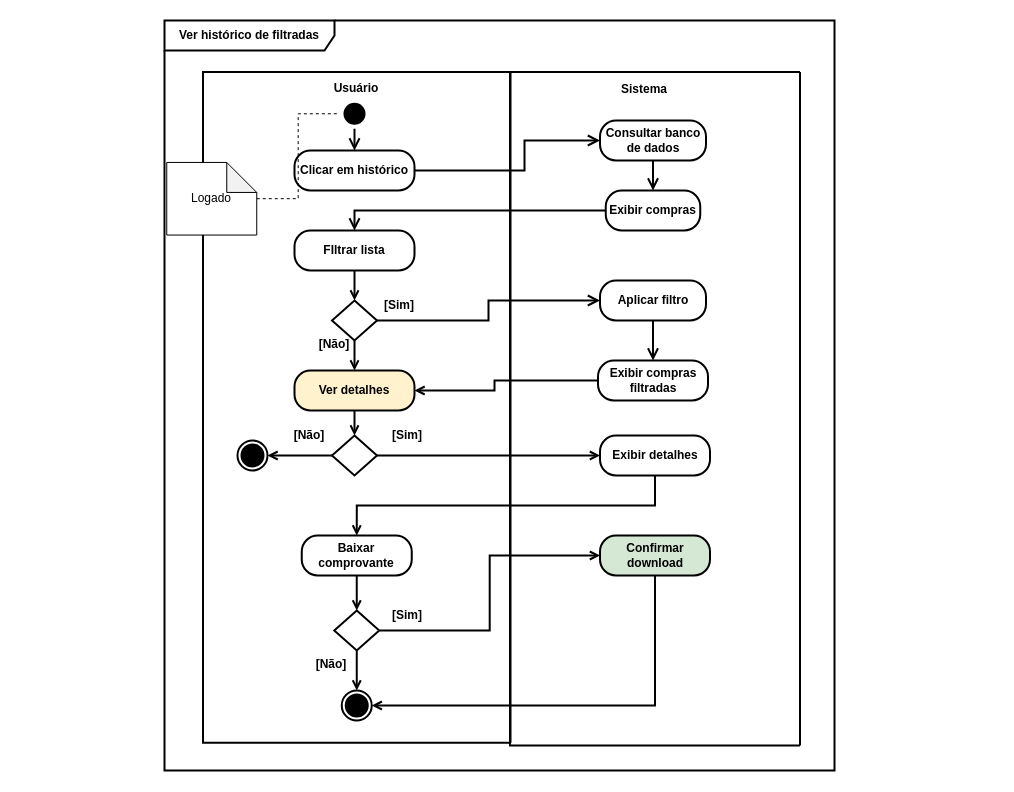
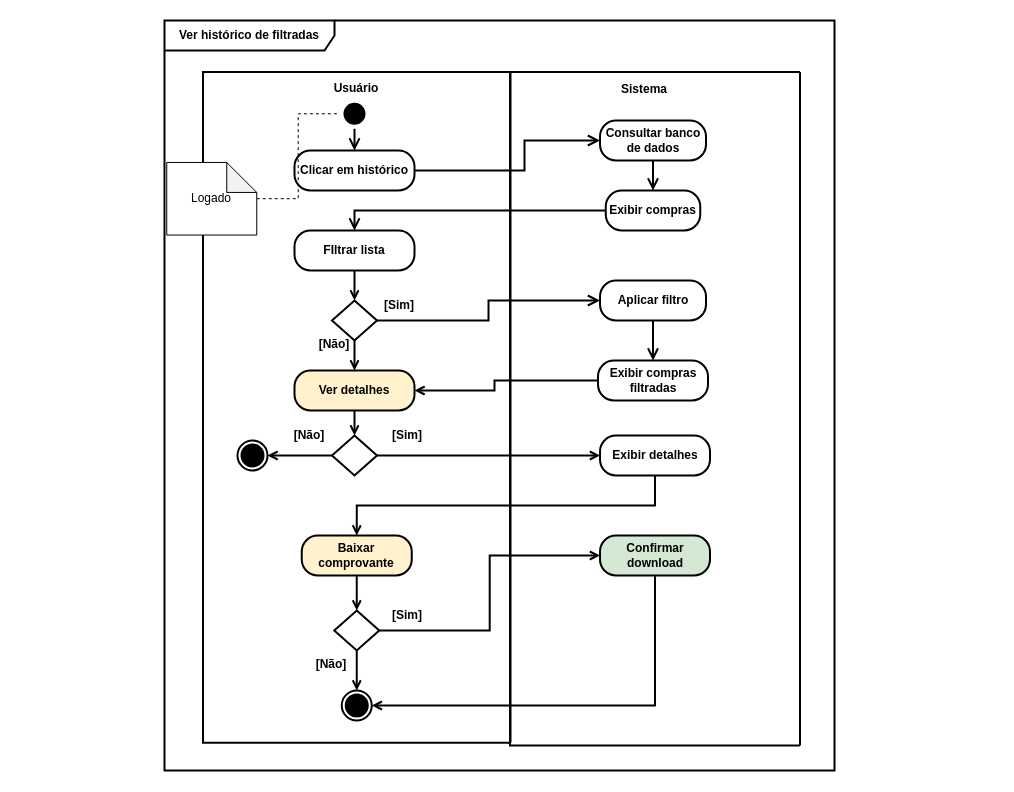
(357, 556) -> (357, 556)
